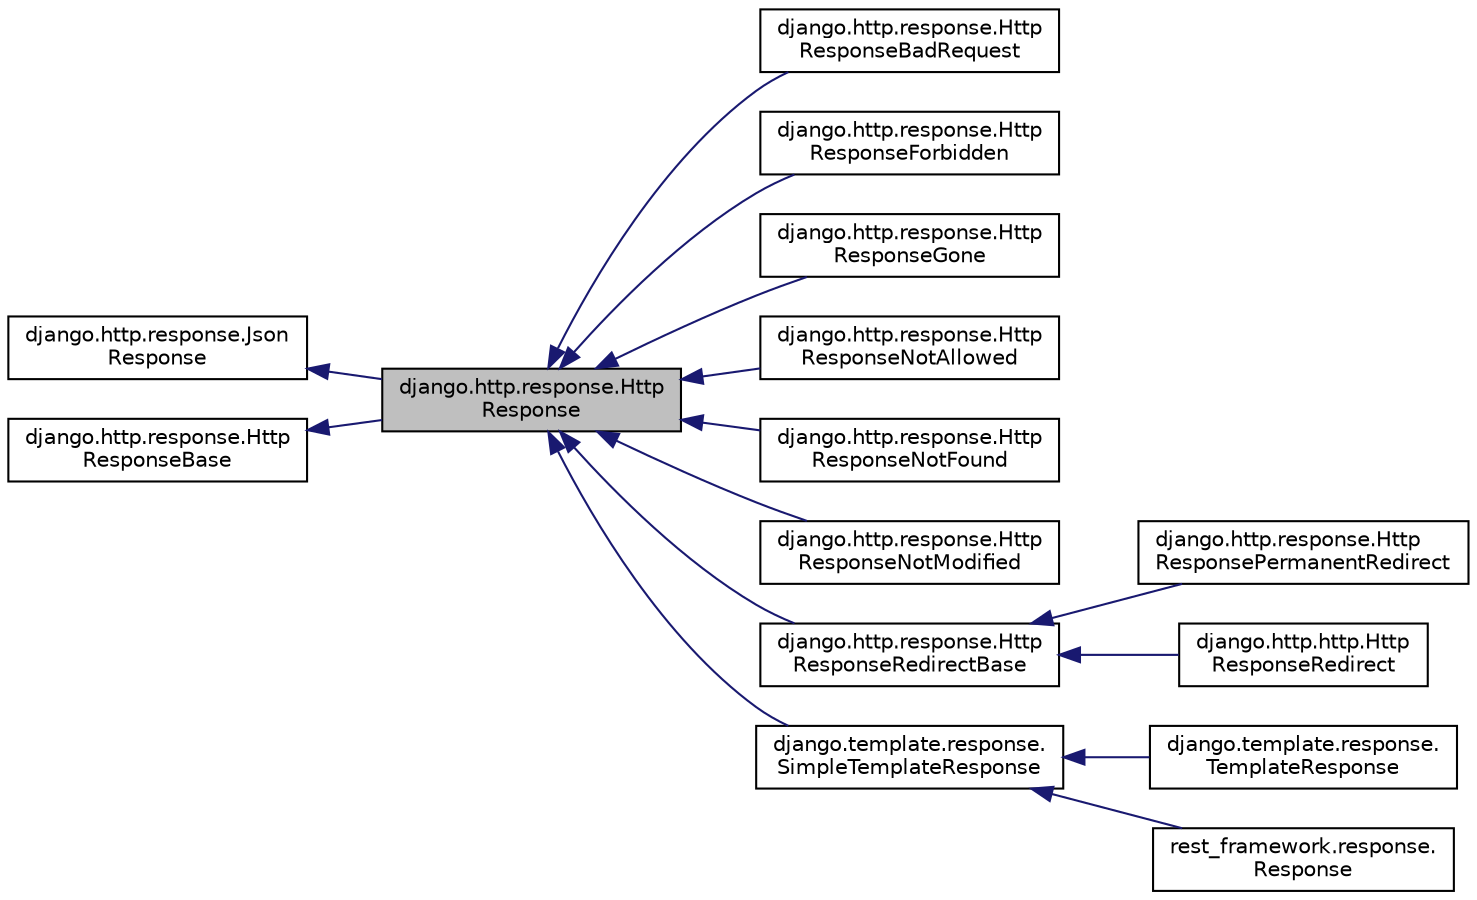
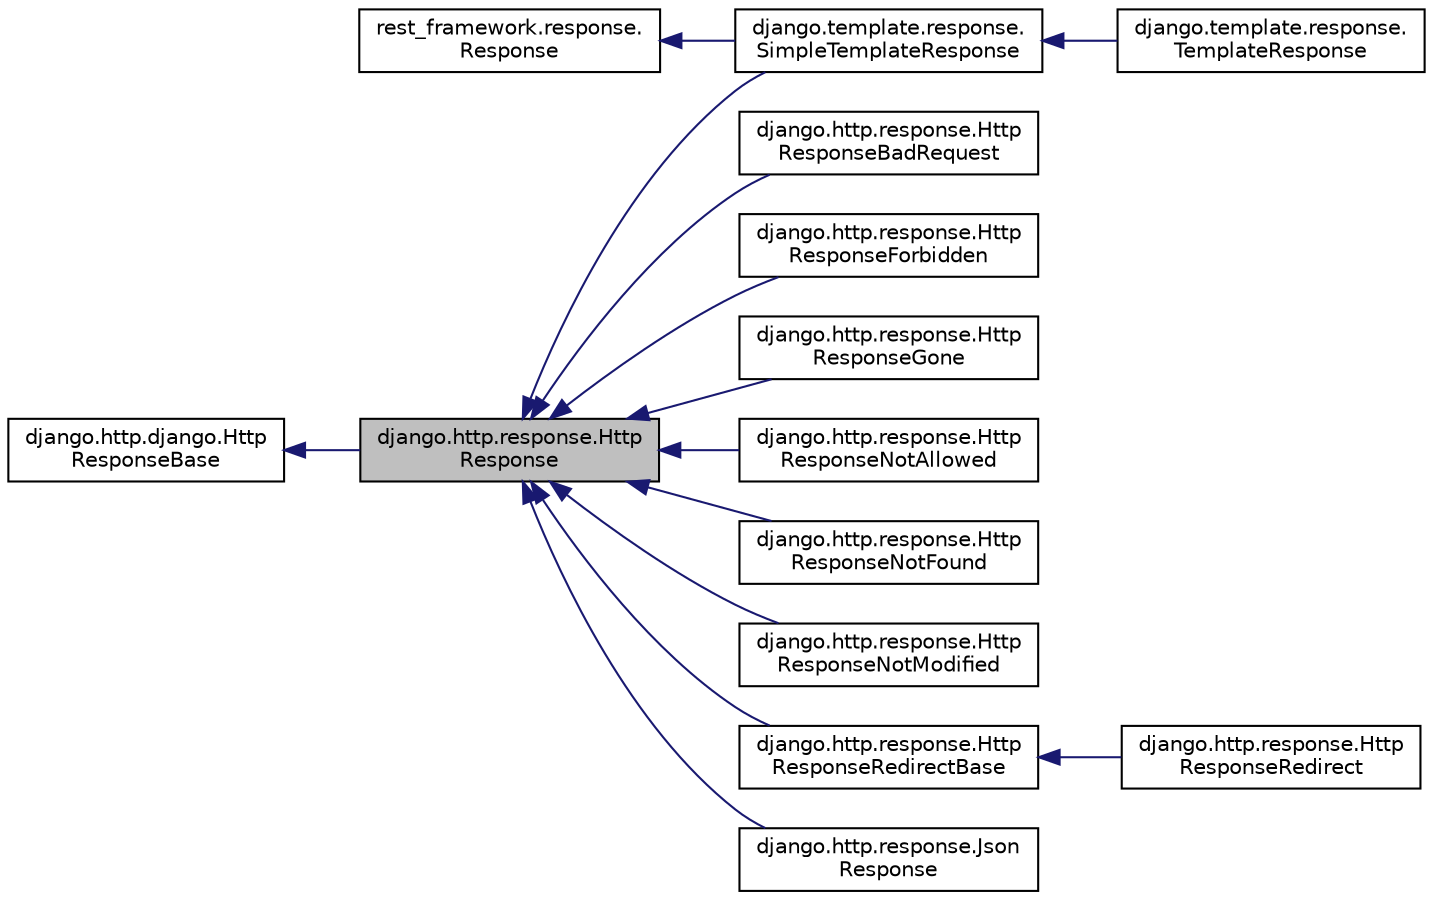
(355, 375) -> (624, 683)
(158, 450) -> (146, 450)
(1303, 553) -> none
(1303, 655) -> (1271, 757)
(1117, 811) -> (709, 41)
